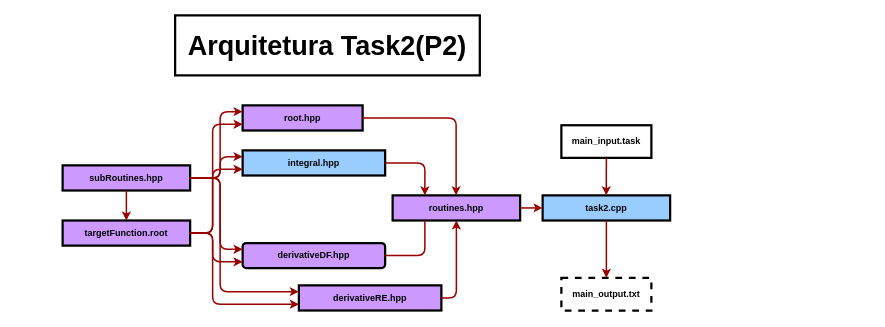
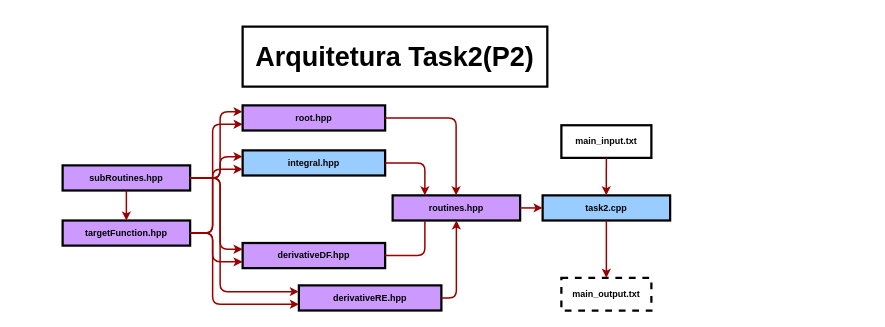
(327, 45) -> (395, 57)
(303, 118) -> (314, 118)
(606, 141) -> (606, 141)
(126, 233) -> (126, 233)
(314, 256) -> (314, 256)
